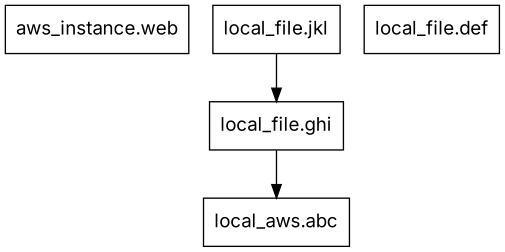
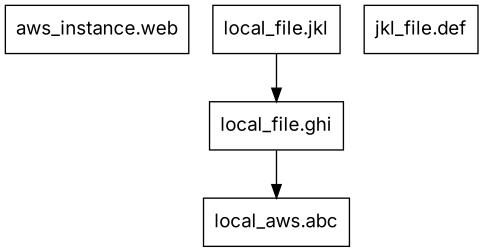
(432, 29) -> (421, 29)
